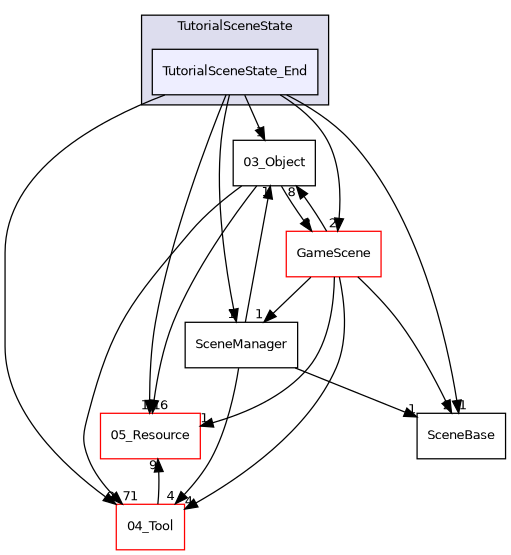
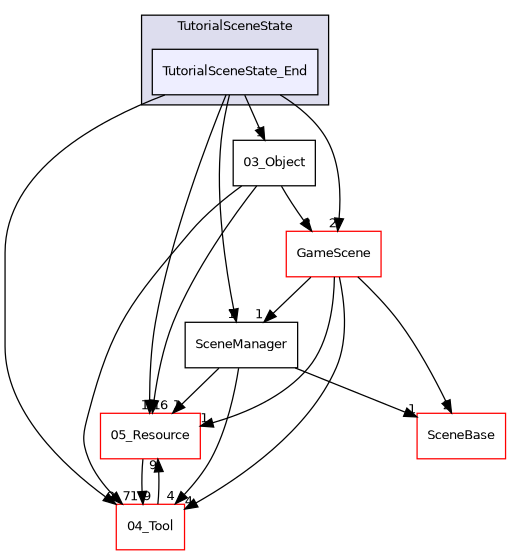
(316, 213) -> none
(406, 227) -> none
(257, 260) -> (200, 386)
(461, 436) -> (461, 436)
none -> (142, 475)
